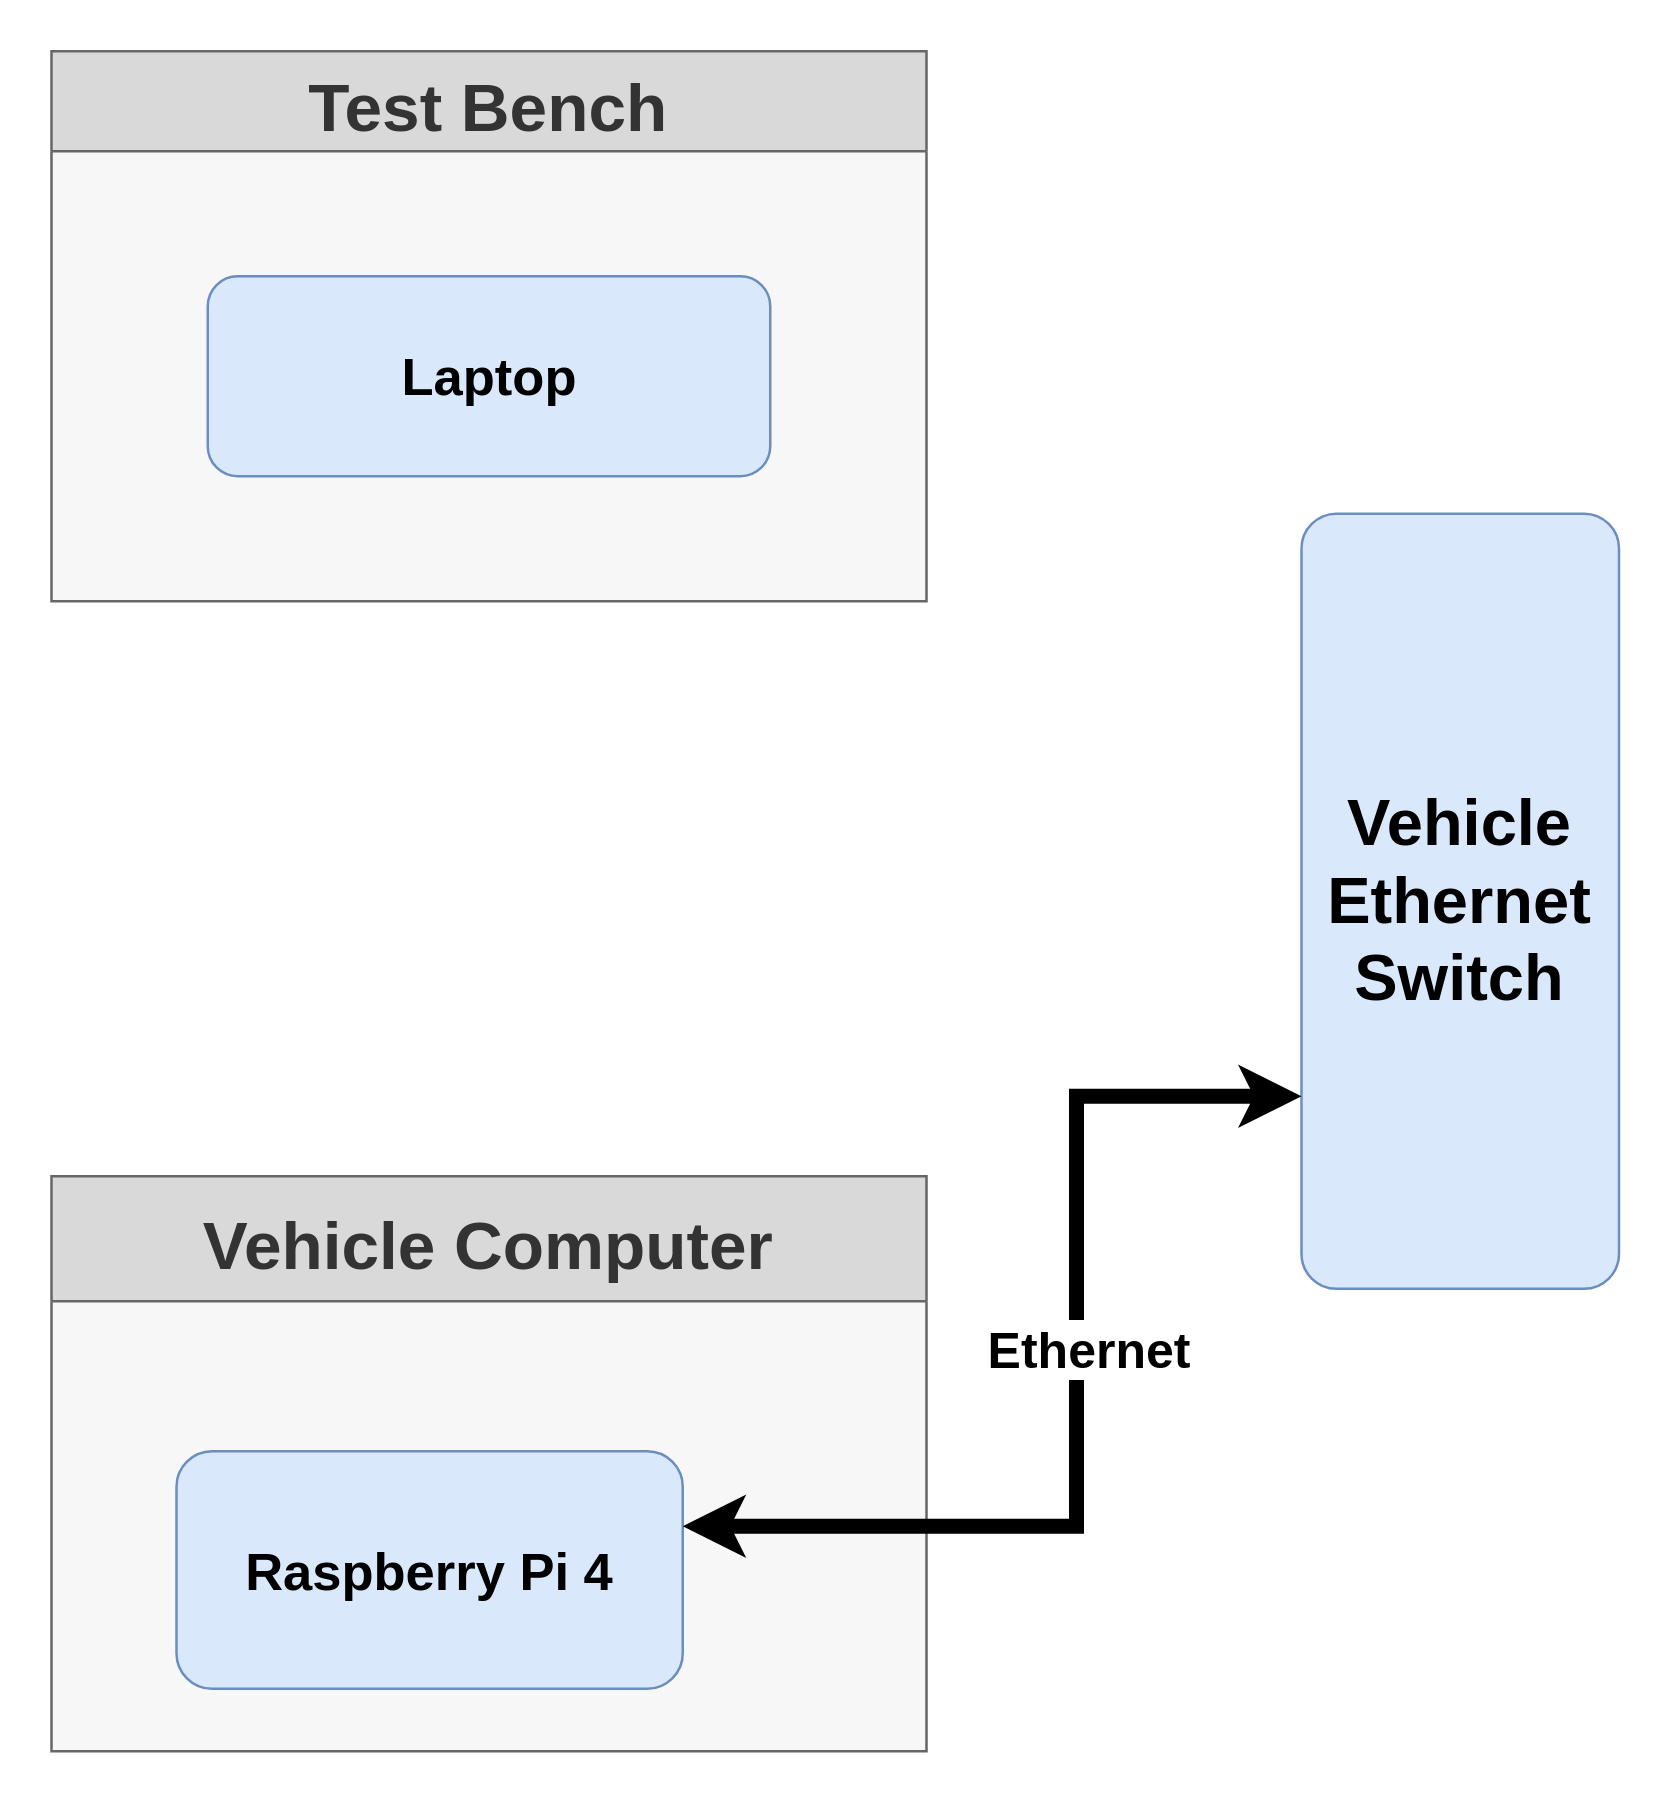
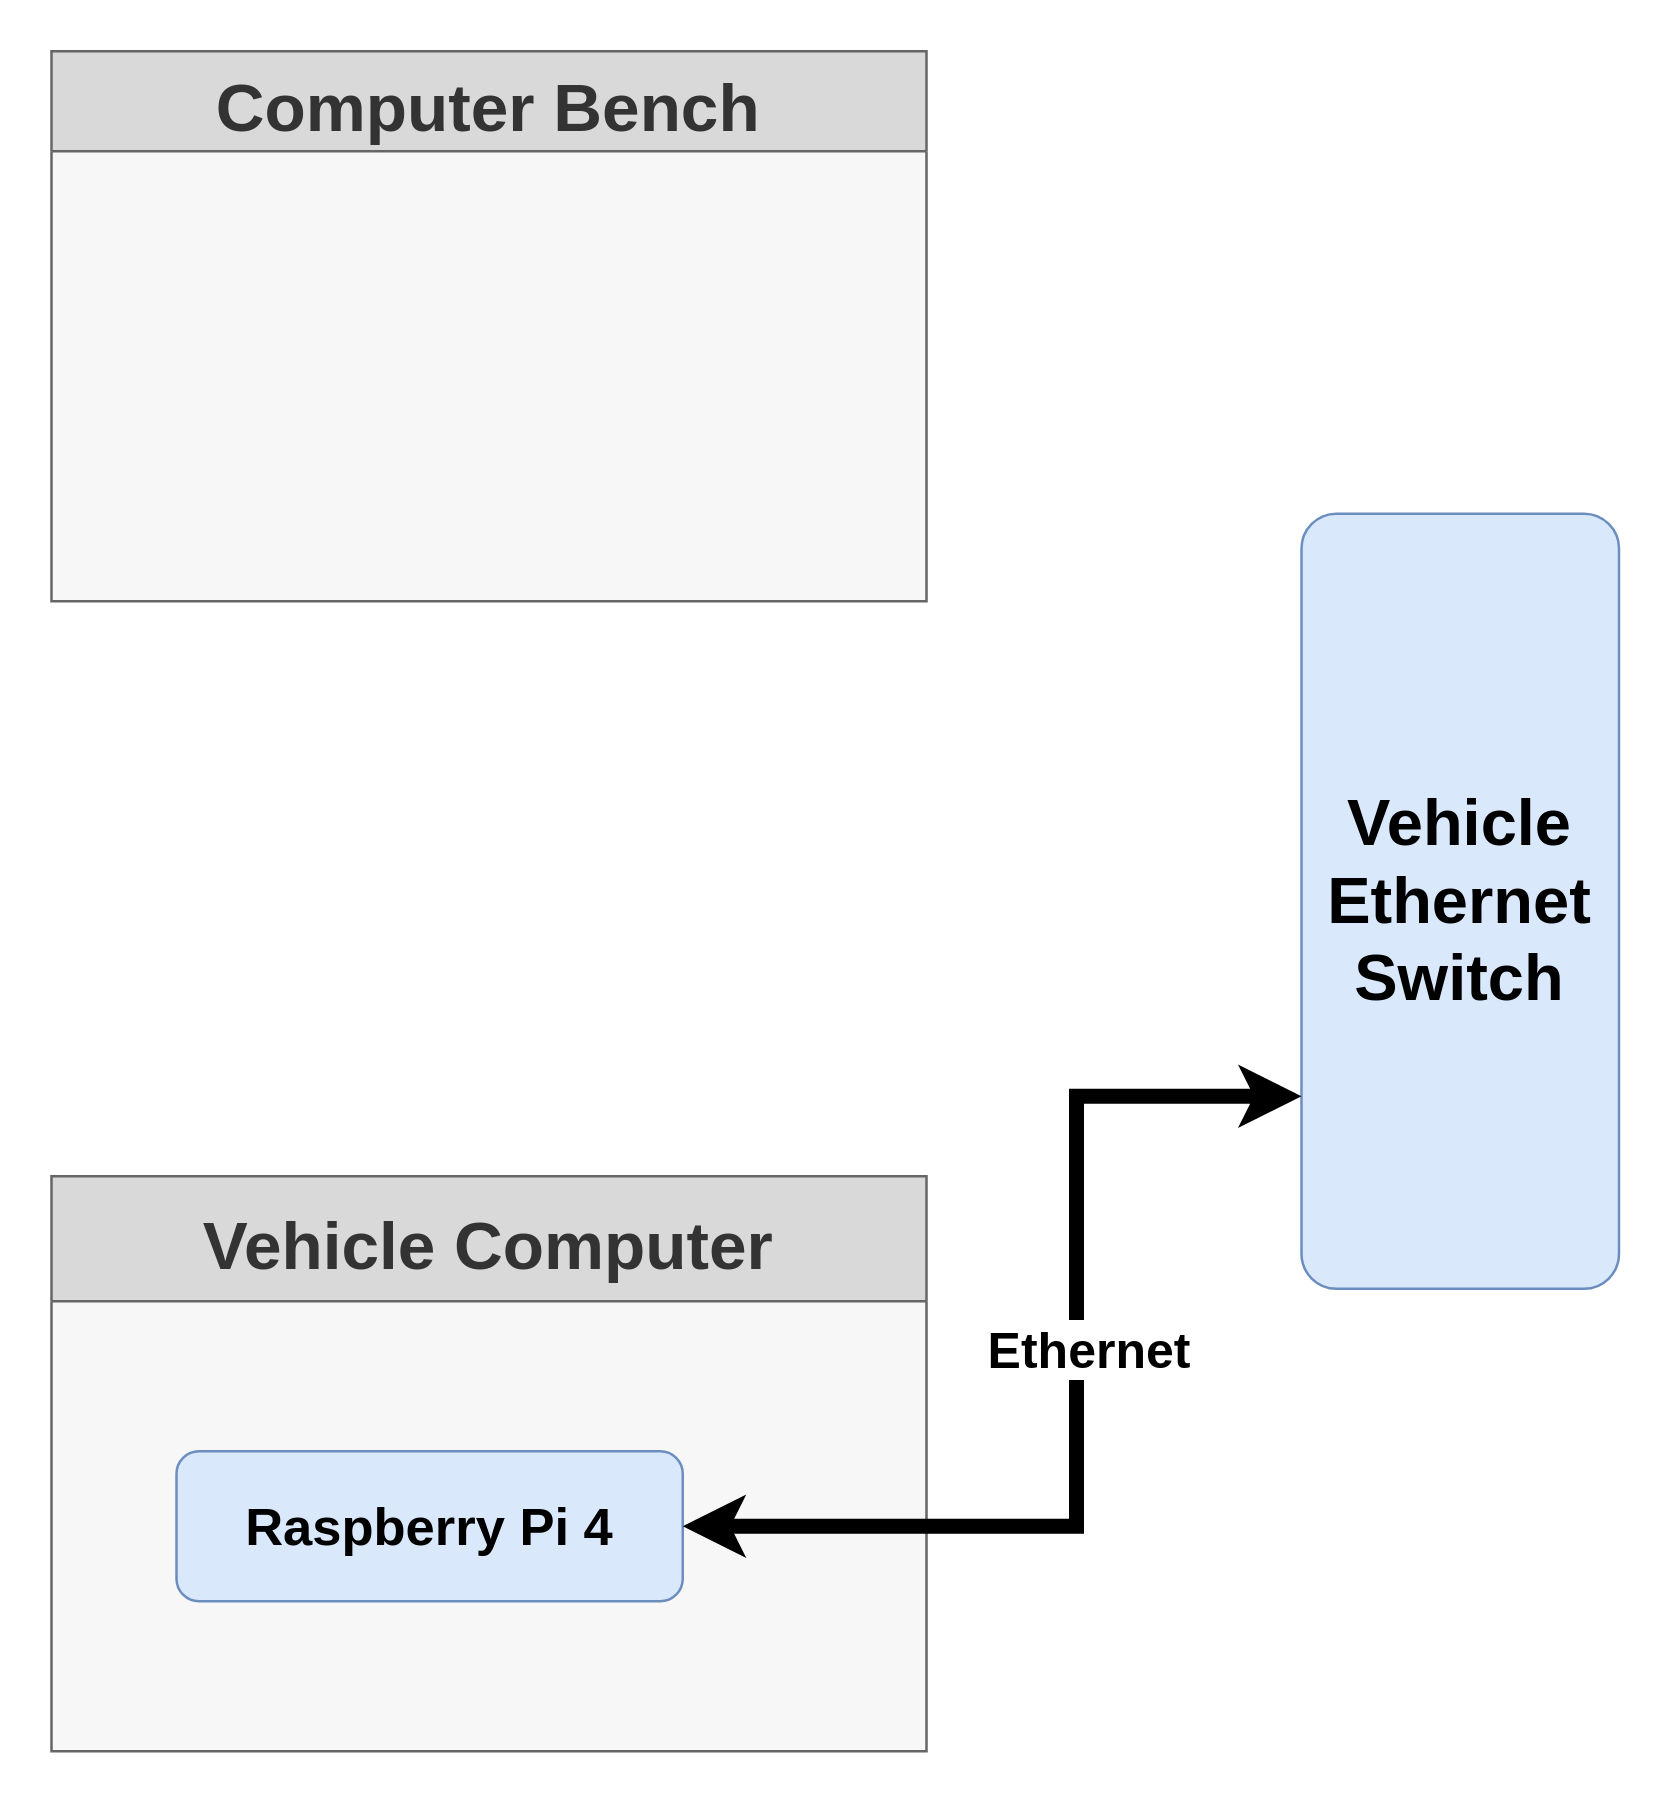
(488, 109) -> (488, 109)
(489, 376) -> none
(429, 1570) -> (429, 1526)
